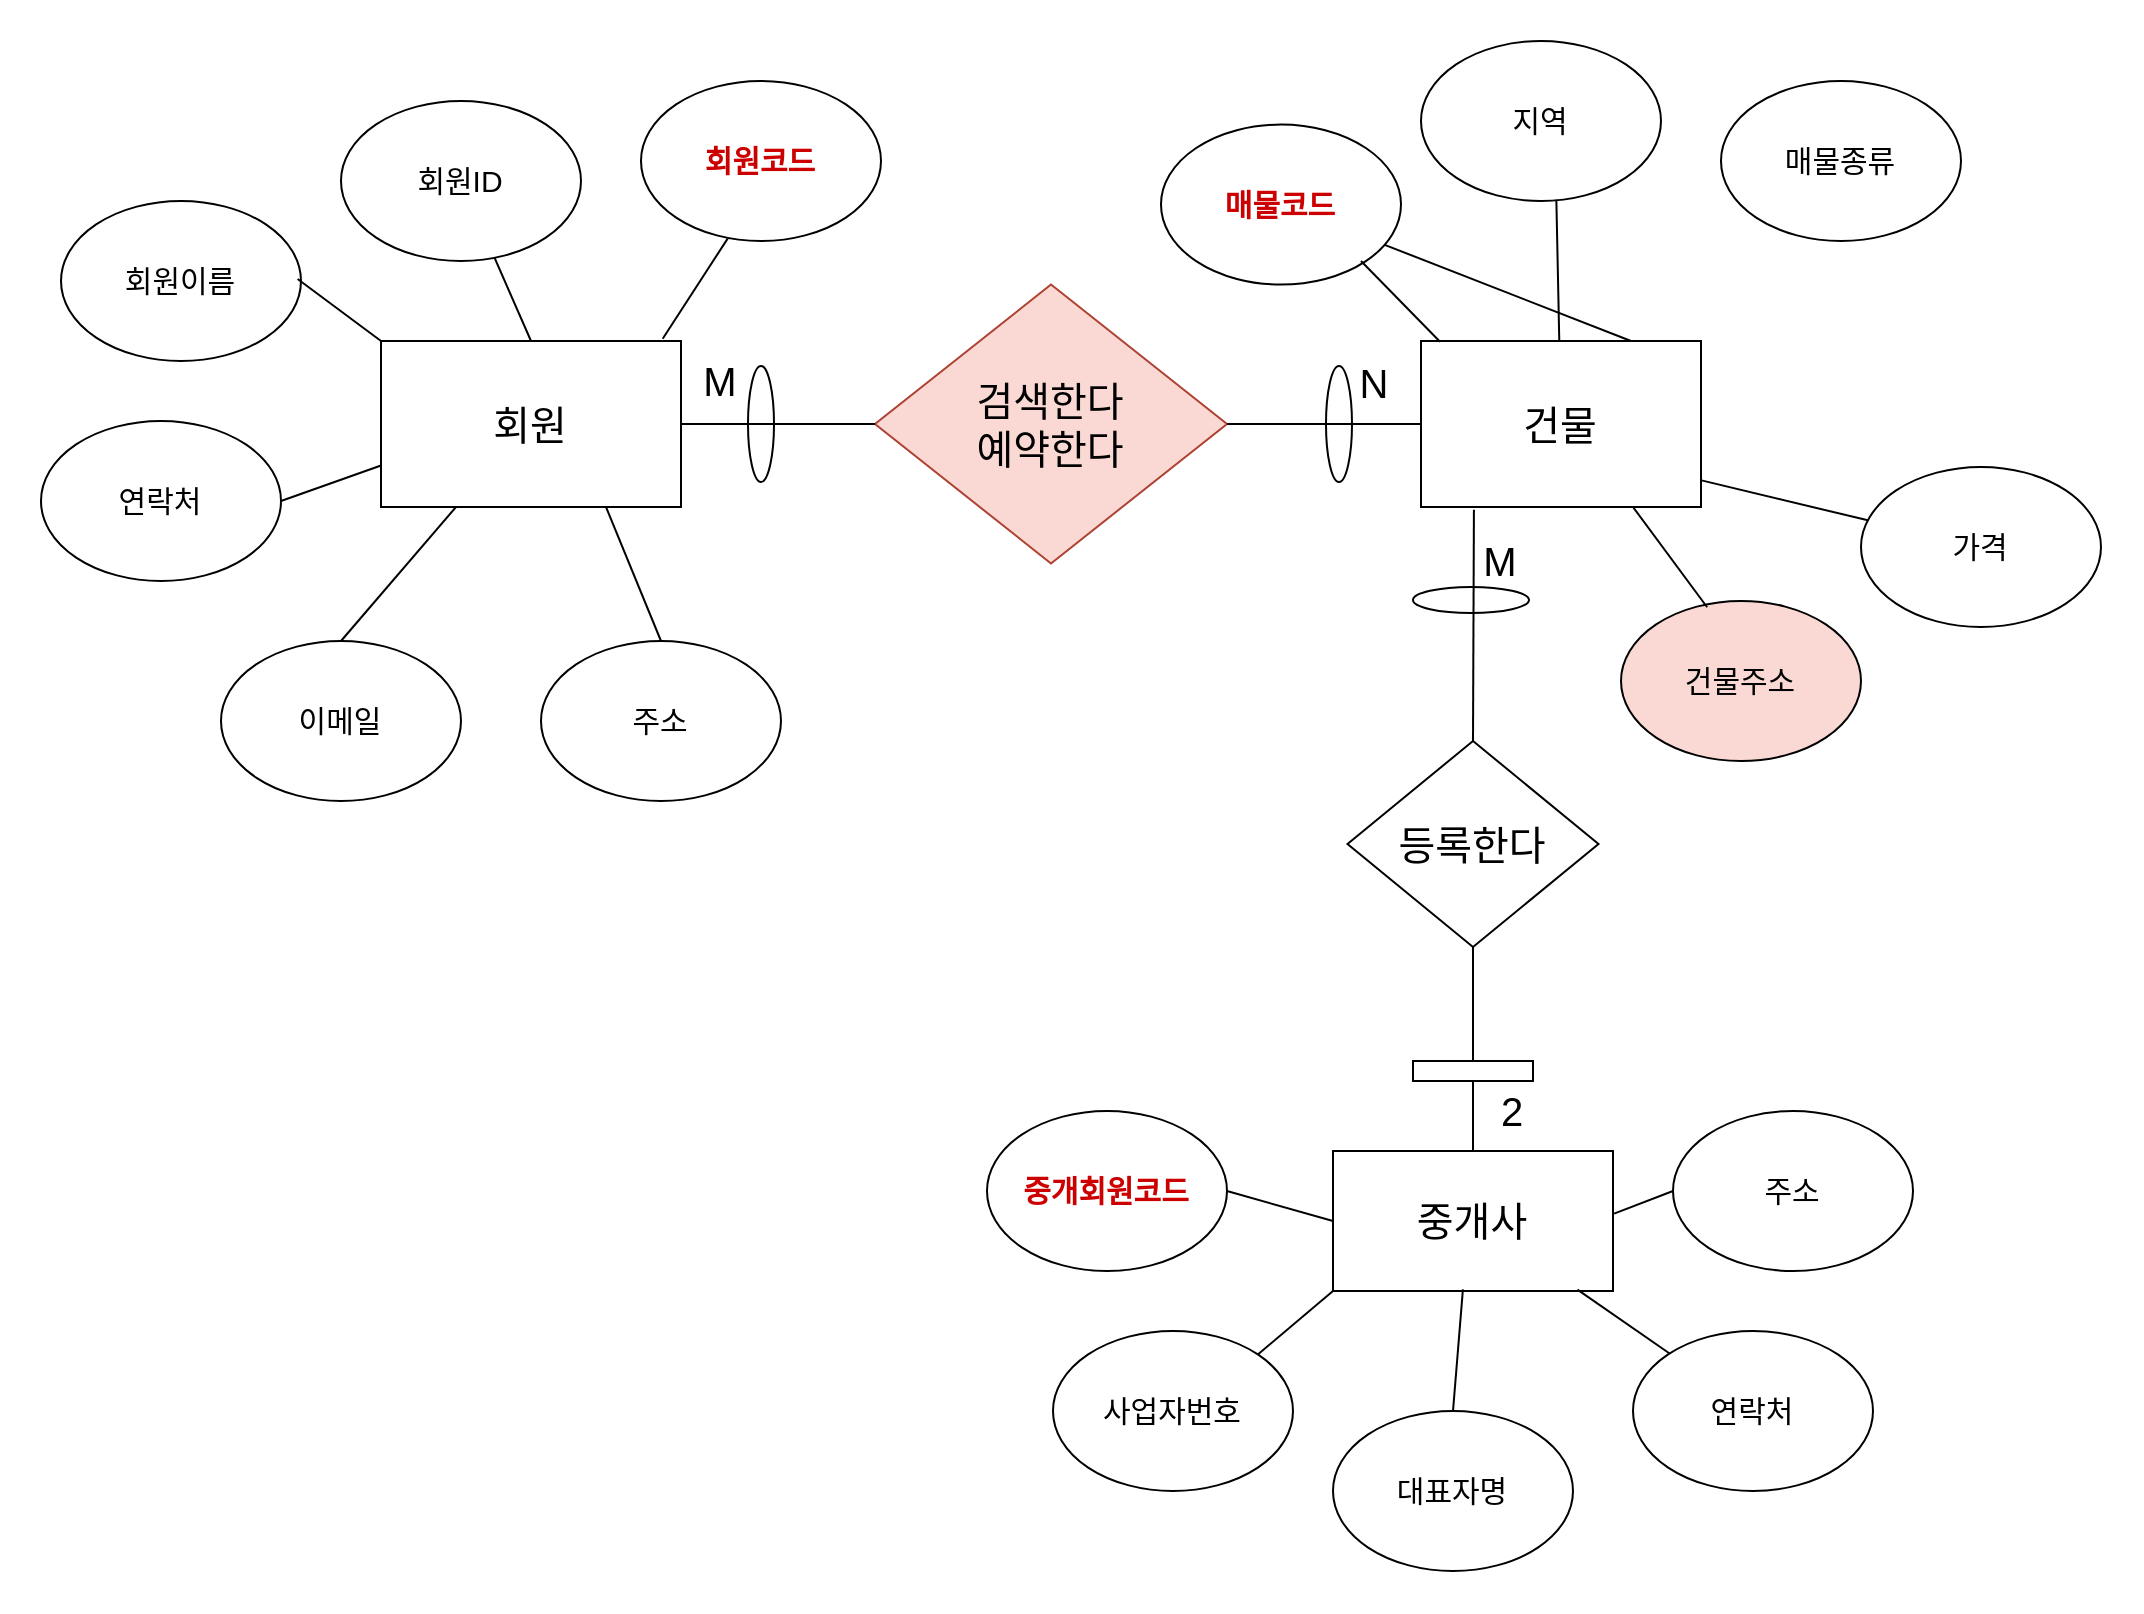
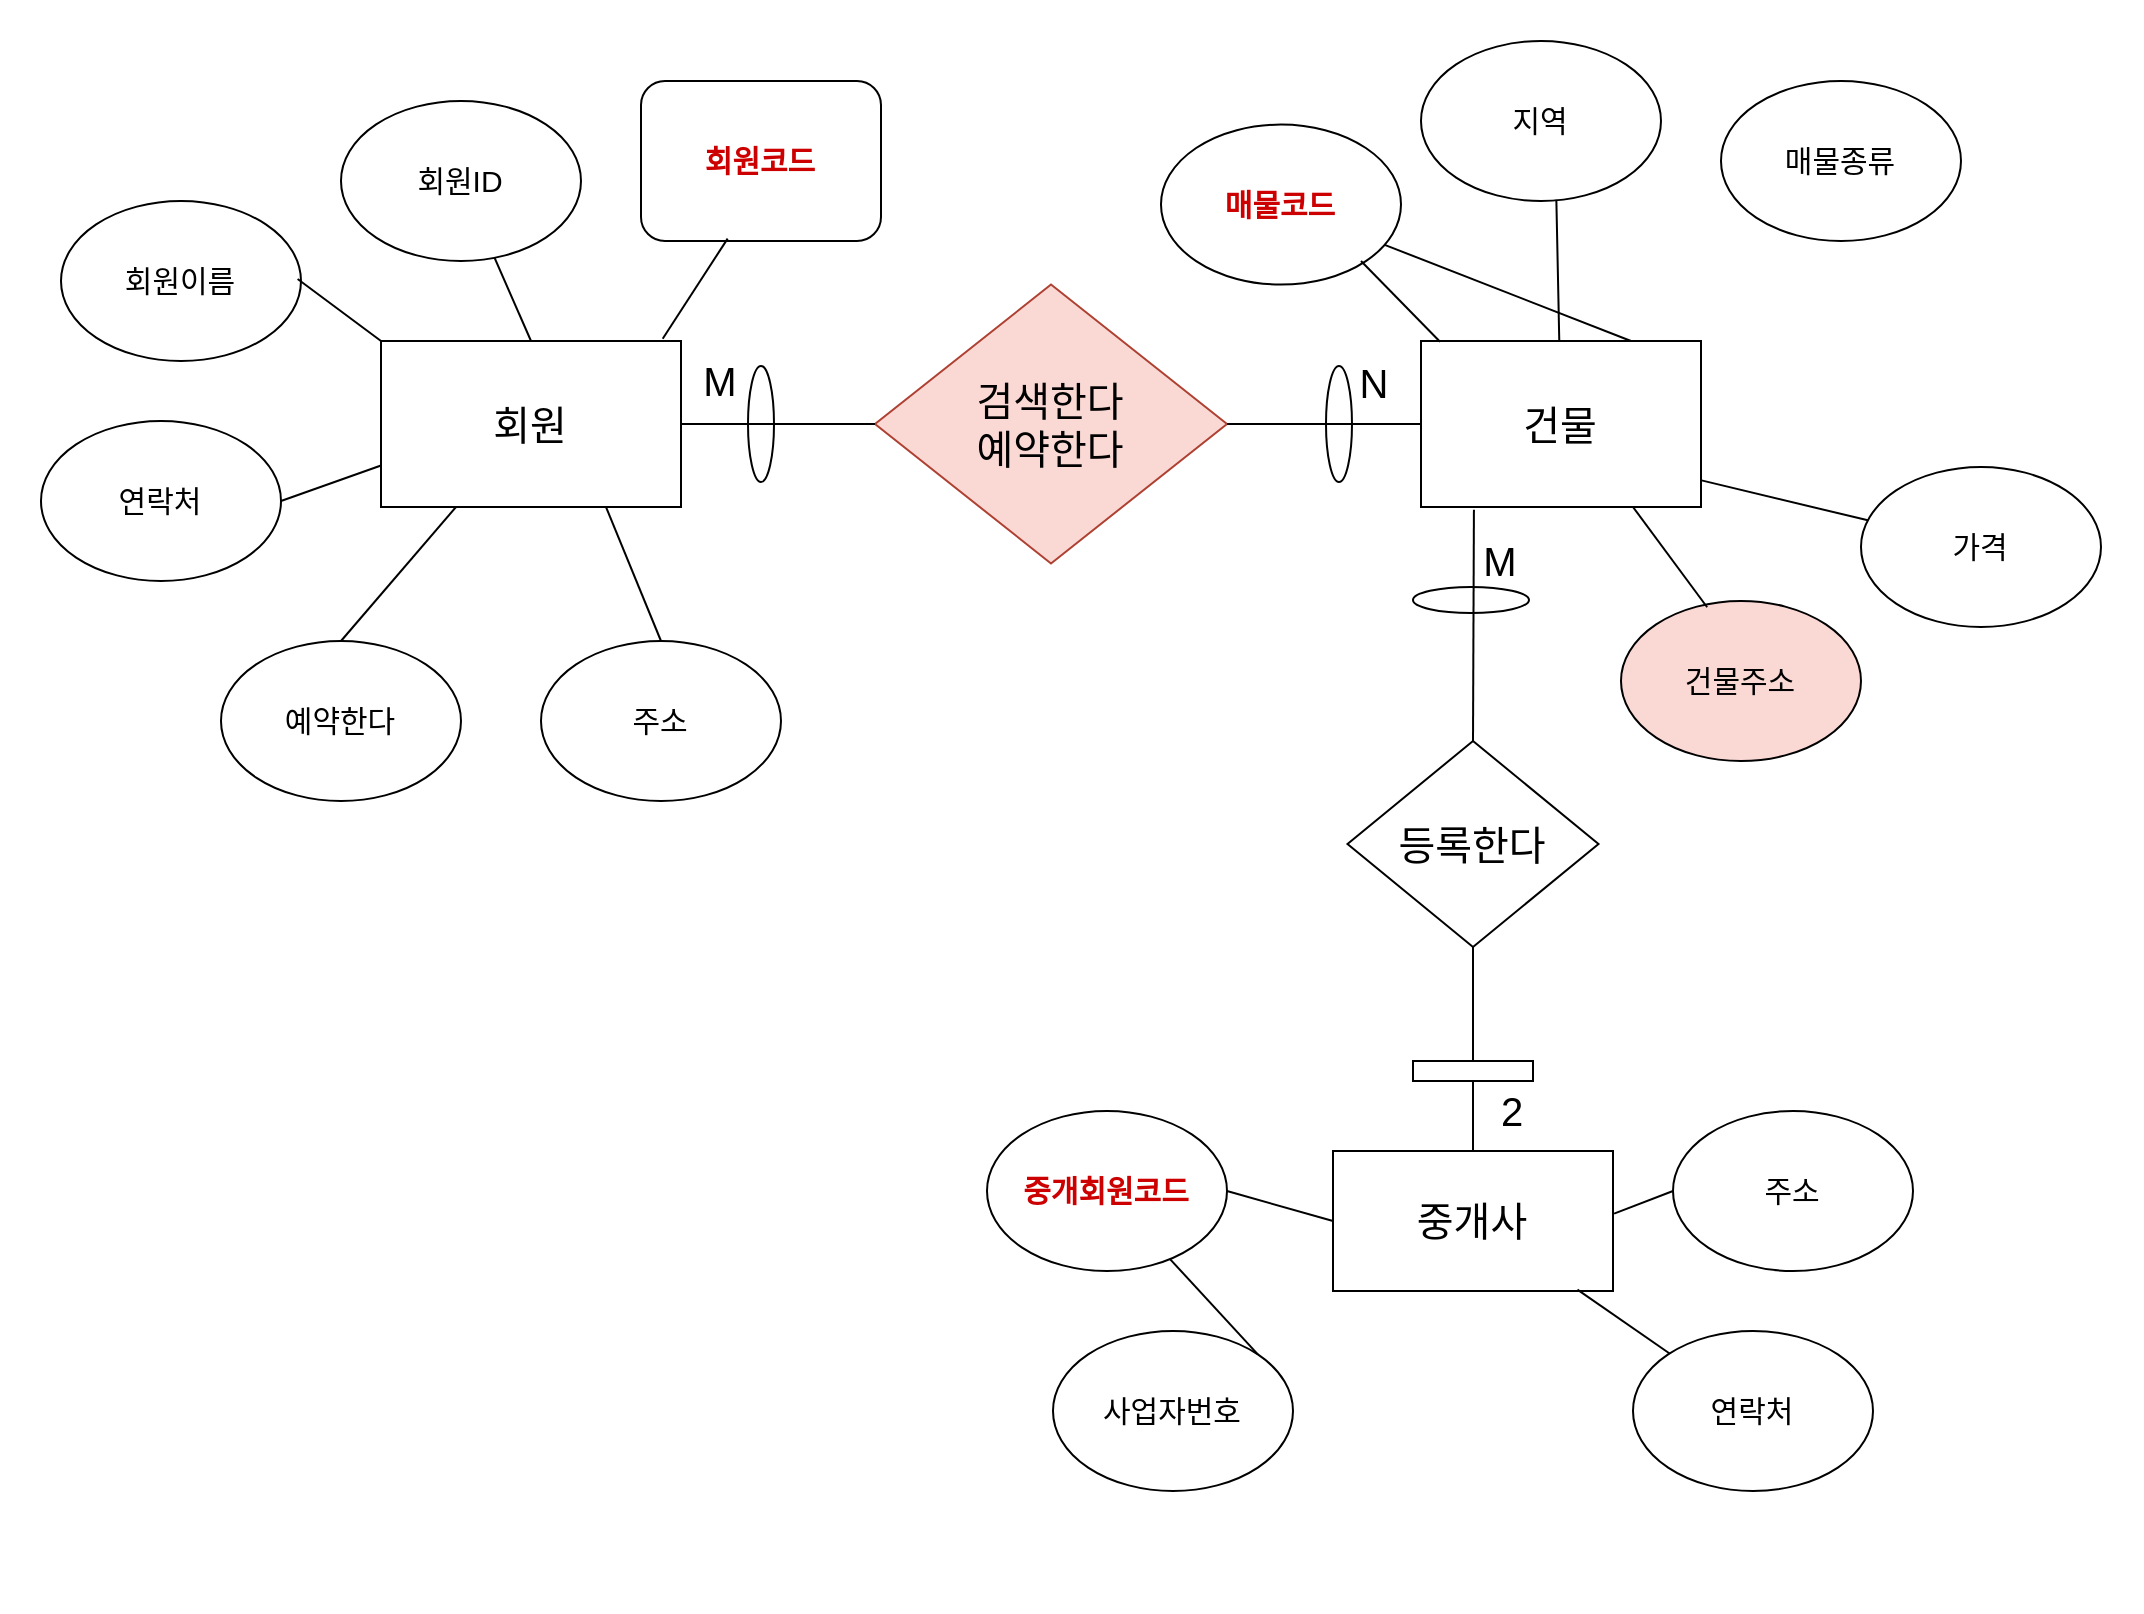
(761, 161) -> (761, 161)
(341, 721) -> (341, 721)
(1295, 1323) -> (1214, 1307)
(1458, 1350) -> none
(1453, 1491) -> none
